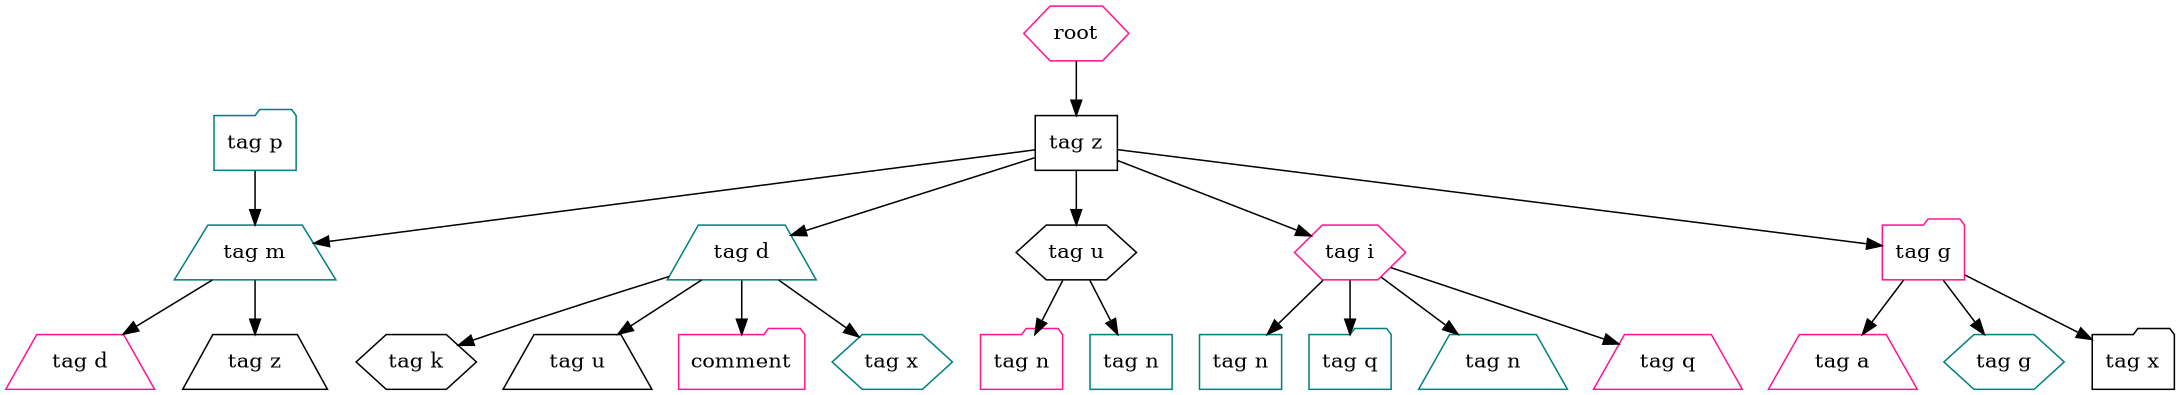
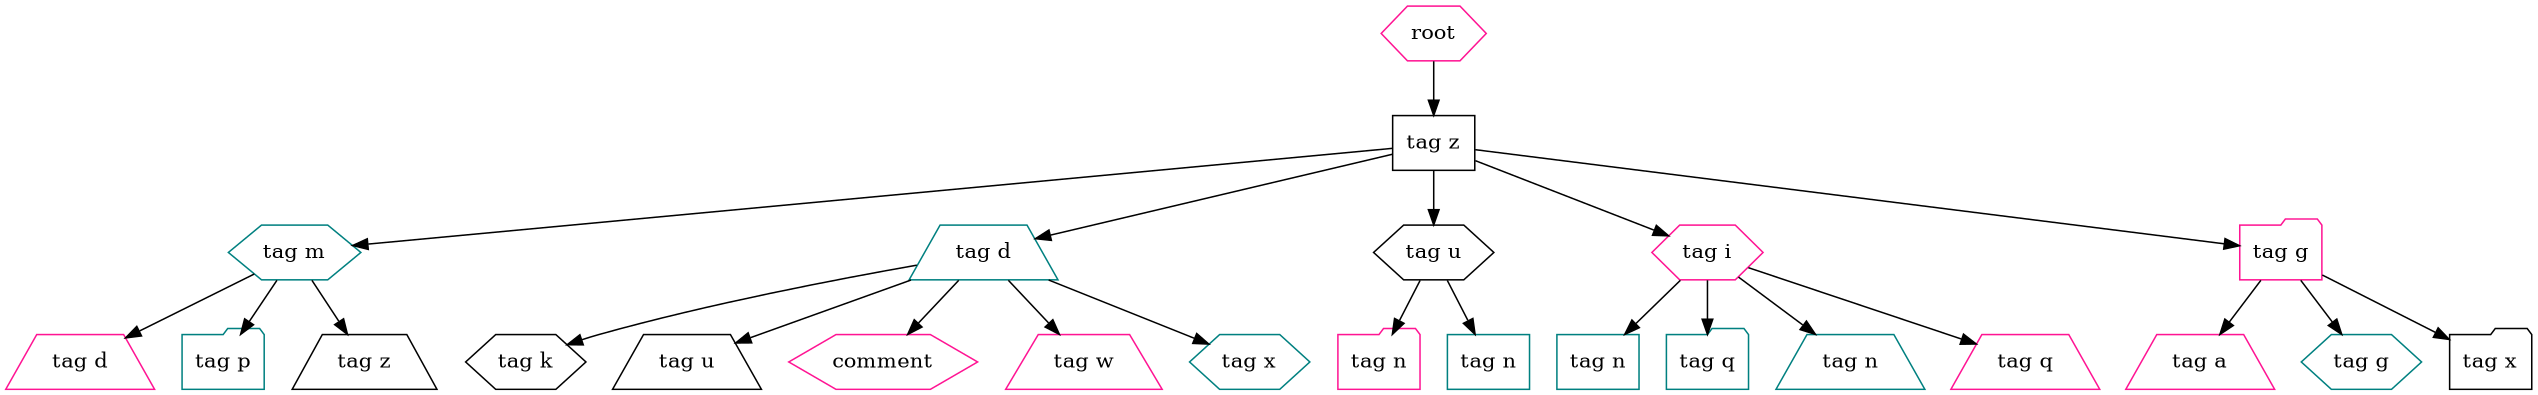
(255, 190) -> (263, 301)
(255, 252) -> (295, 252)
(742, 362) -> (883, 362)
none -> (1084, 362)
